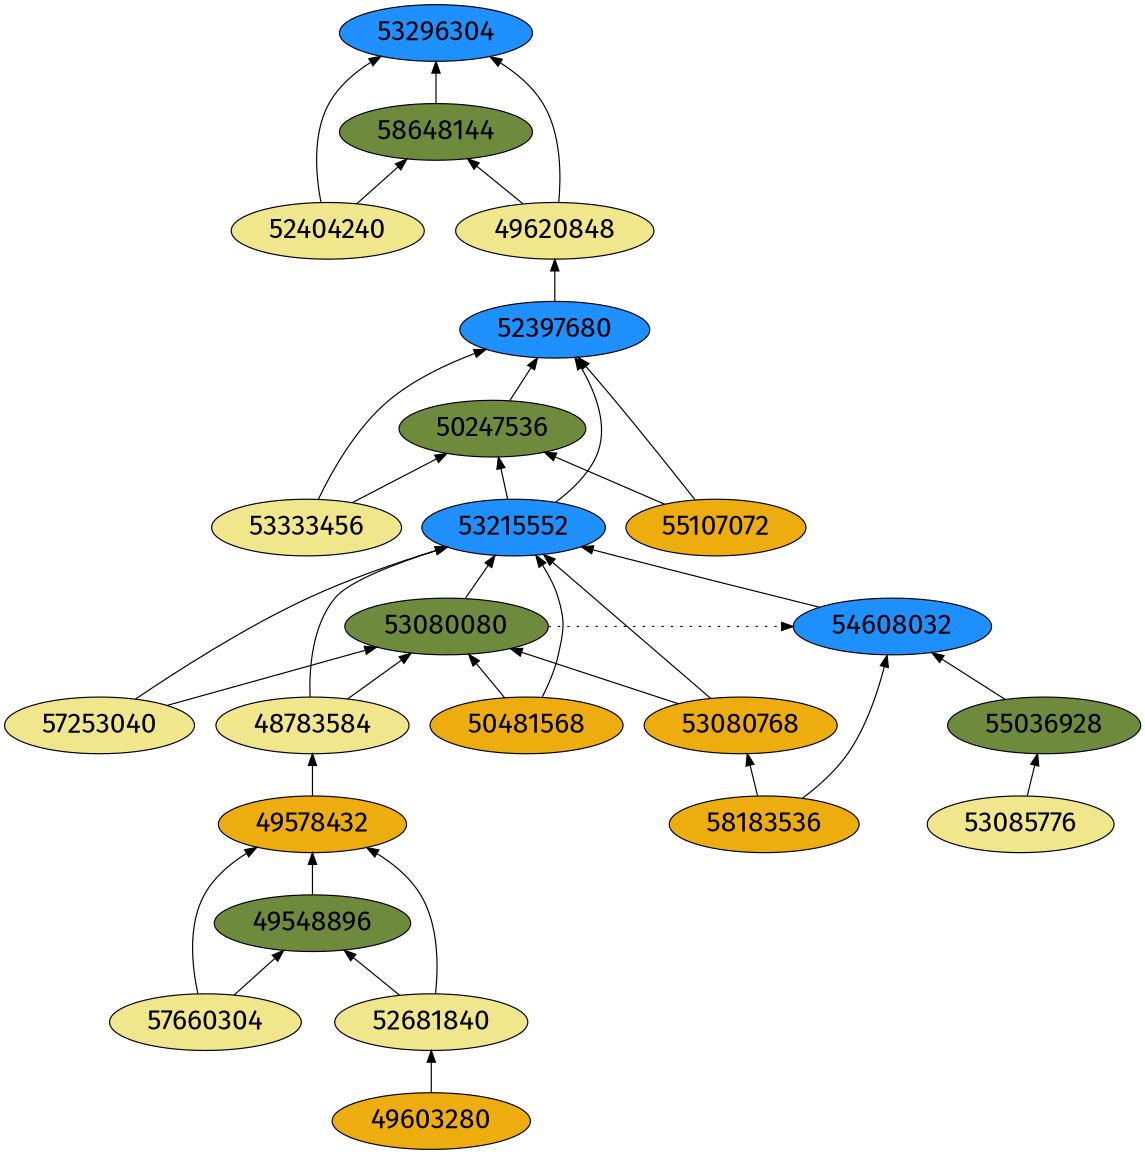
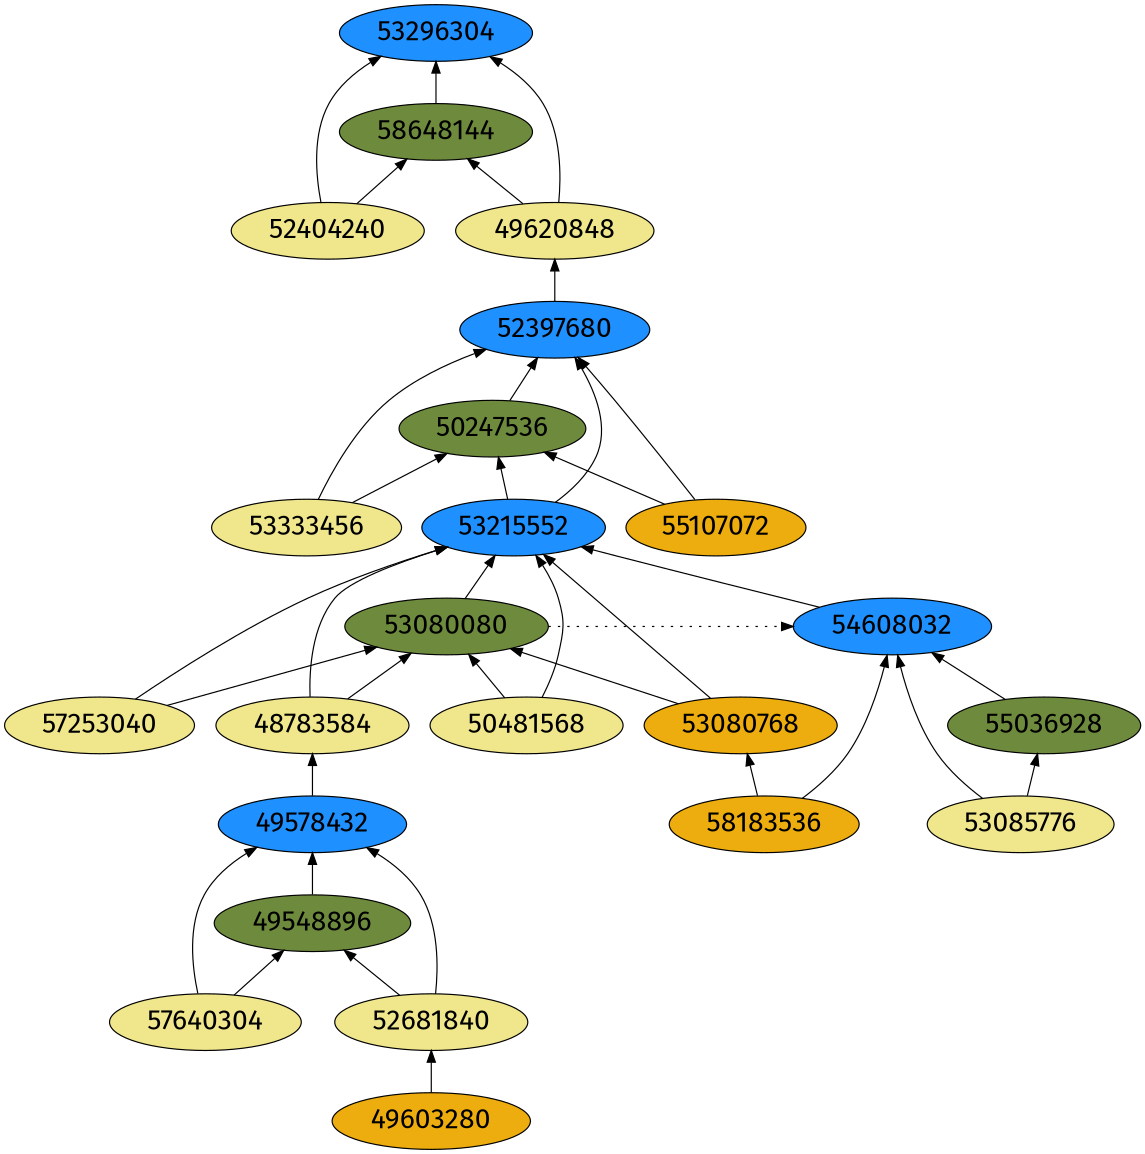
(527, 725) -> (527, 725)
none -> (929, 741)
(312, 824) -> (312, 824)
(205, 1022) -> (205, 1022)
